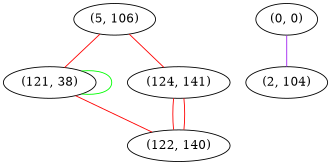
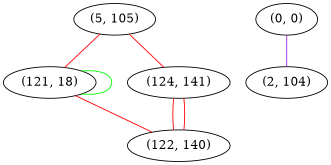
(115, 19) -> (115, 19)
(50, 83) -> (50, 83)
